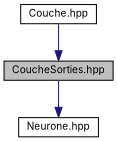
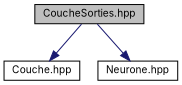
(59, 37) -> (69, 39)
